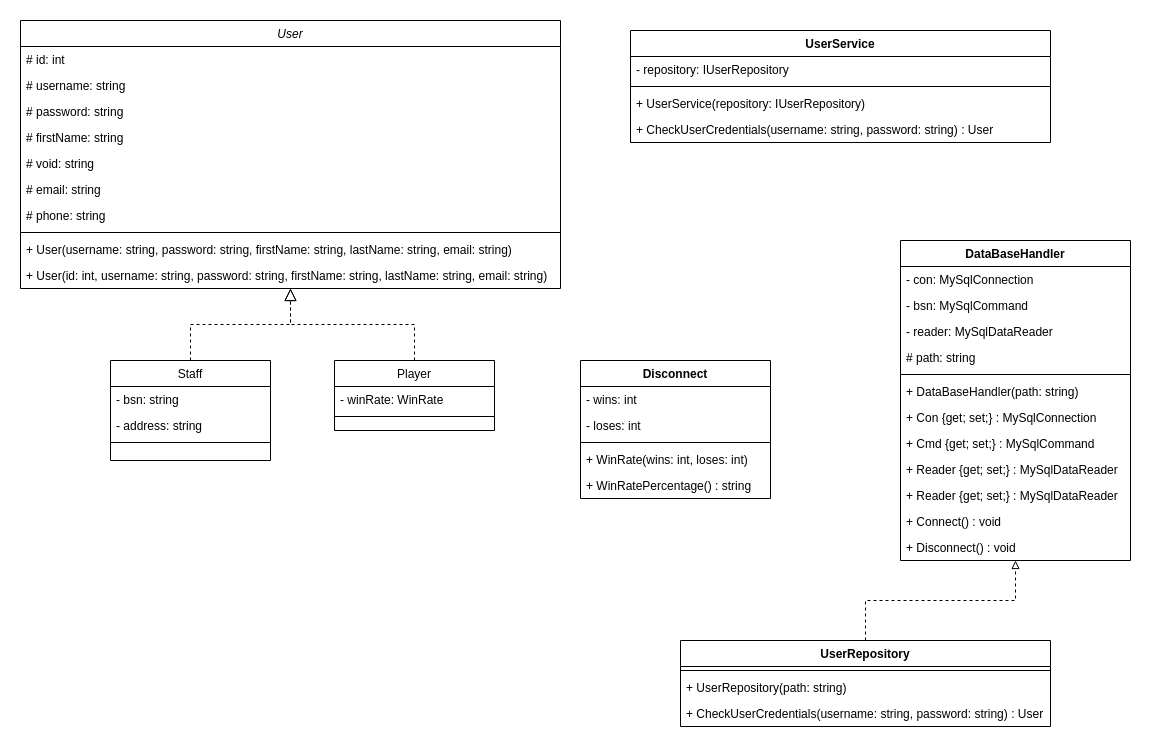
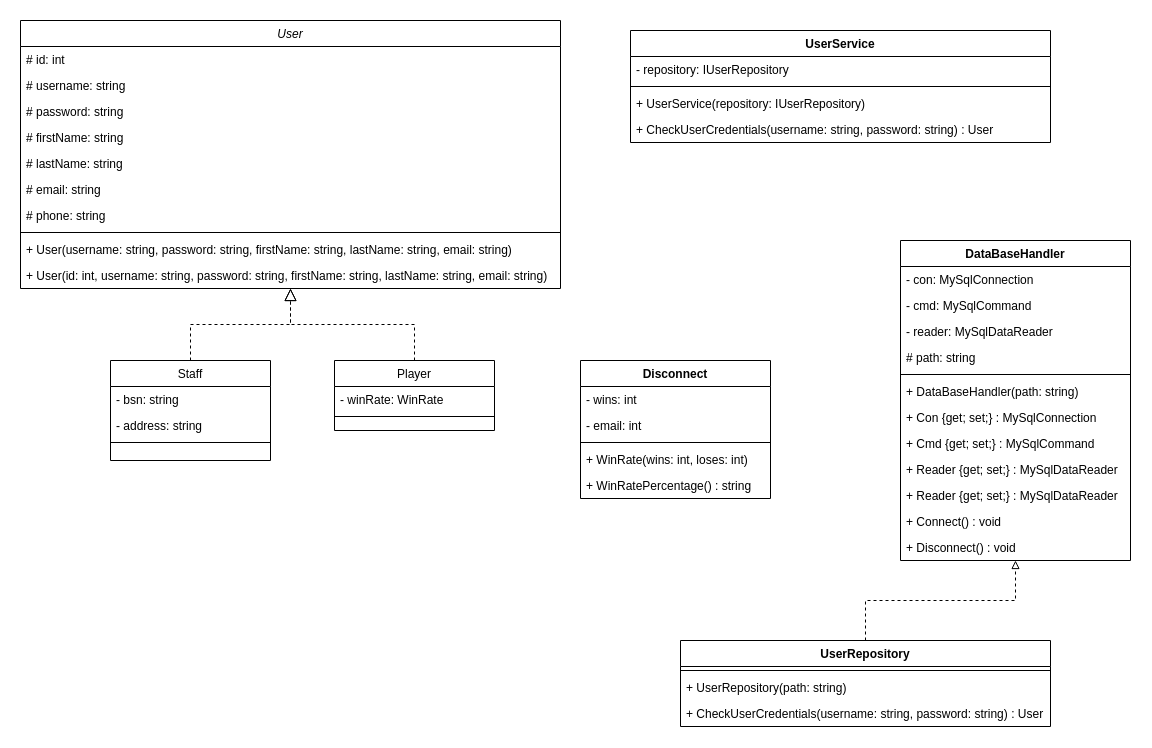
(65, 164) -> (79, 164)
(964, 306) -> (964, 306)
(619, 426) -> (617, 426)
